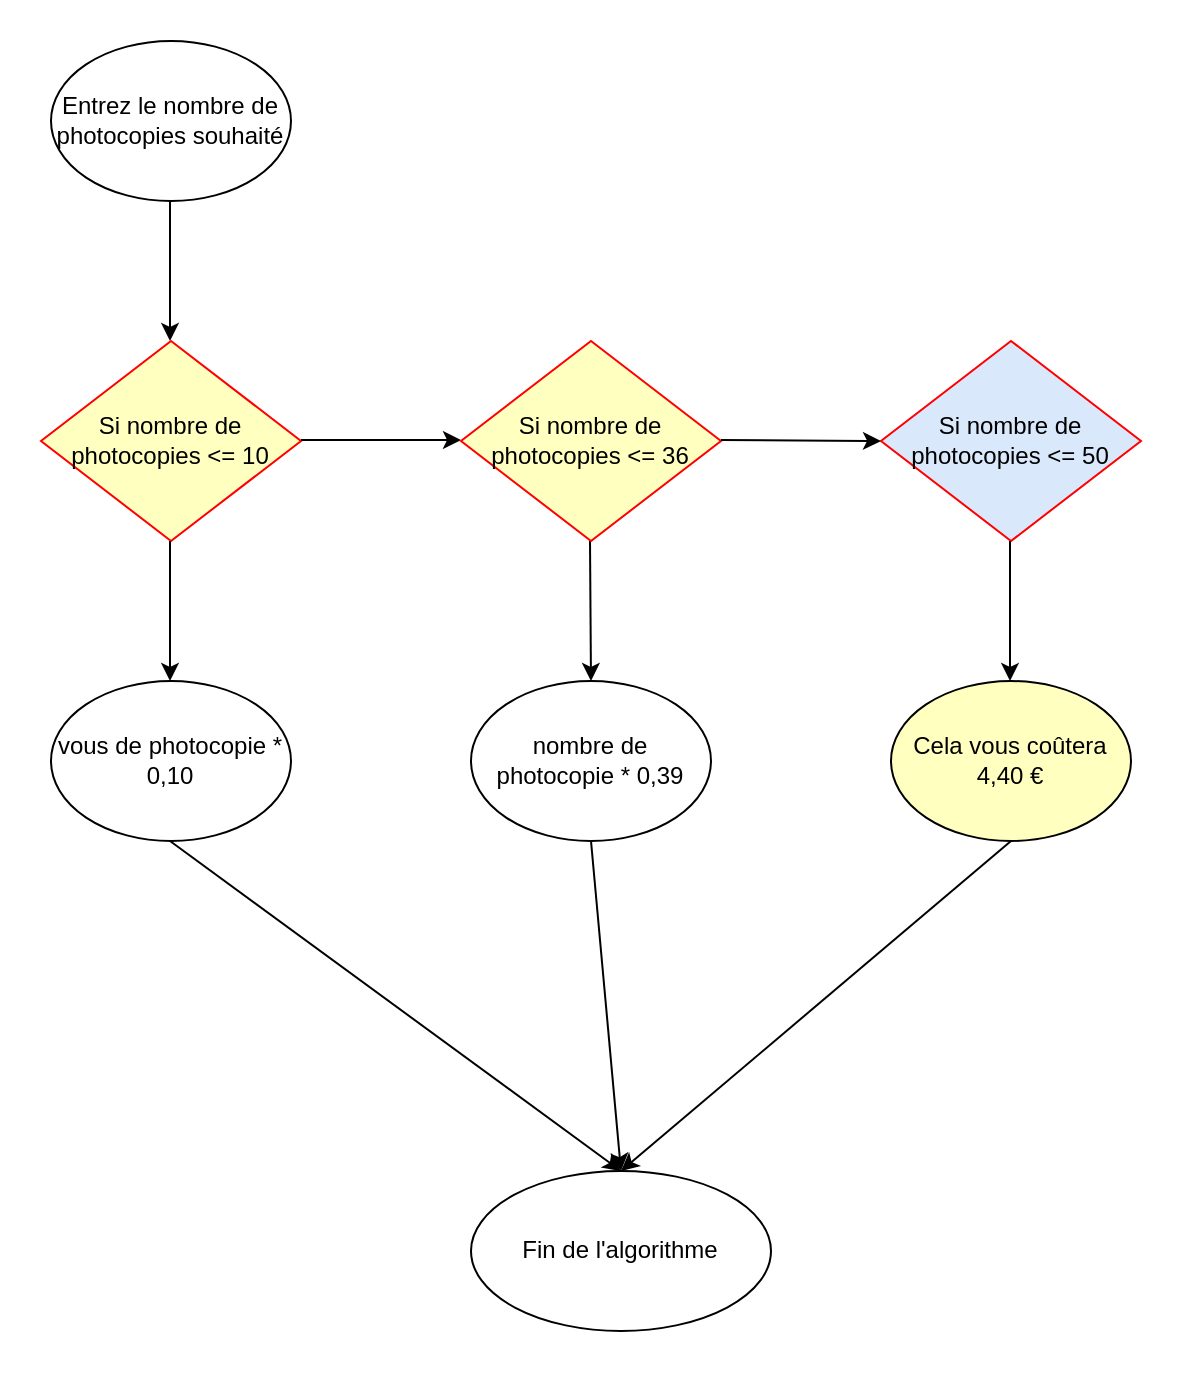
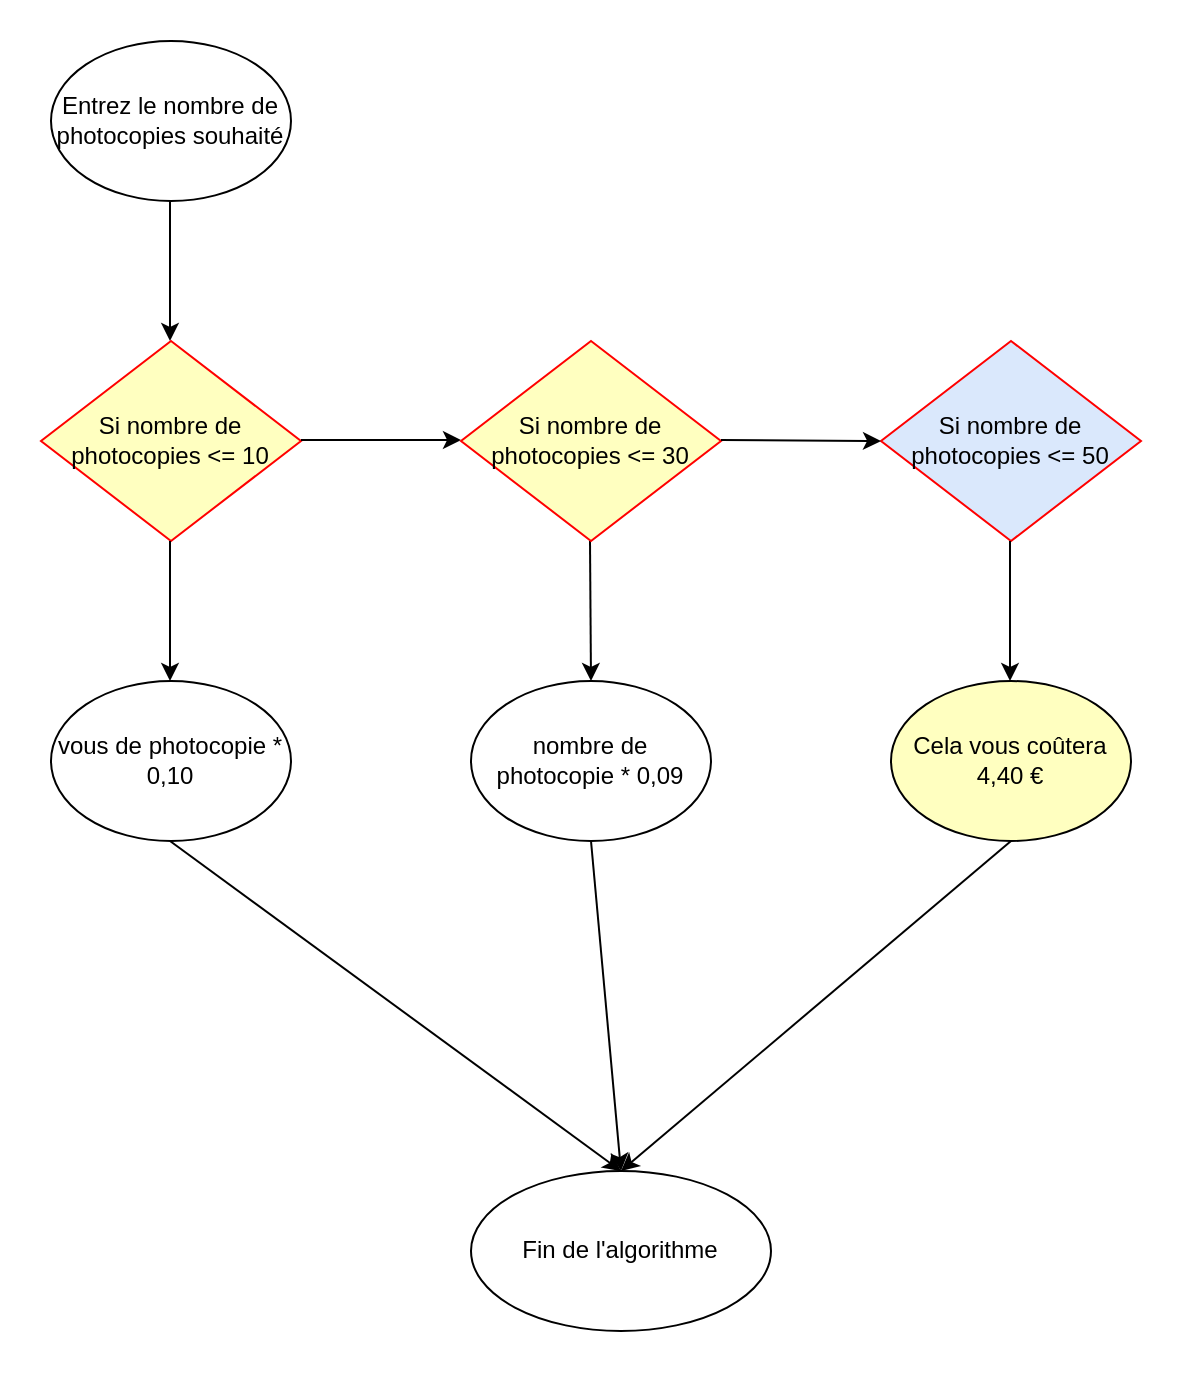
(591, 441) -> (591, 441)
(591, 761) -> (591, 761)
